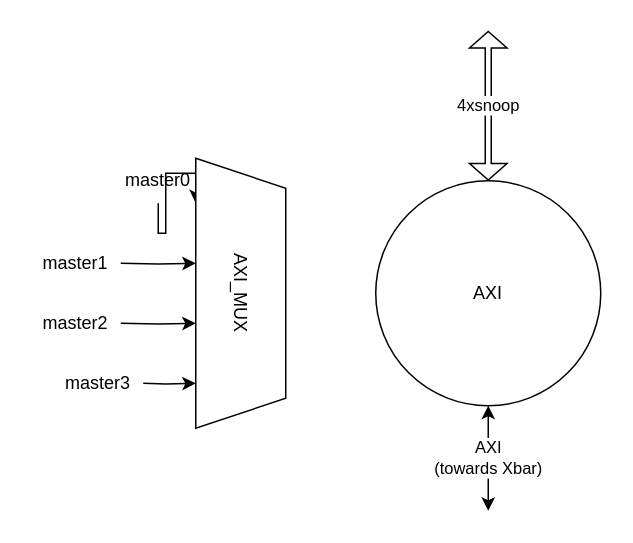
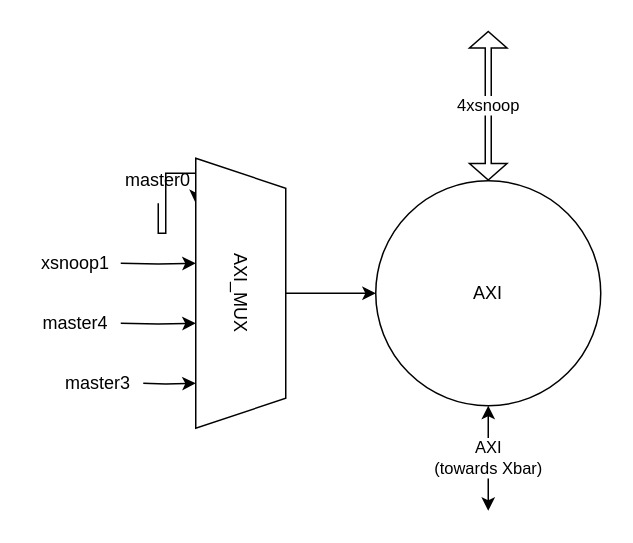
(76, 263) -> (76, 263)
none -> (326, 293)
(76, 323) -> (76, 323)
